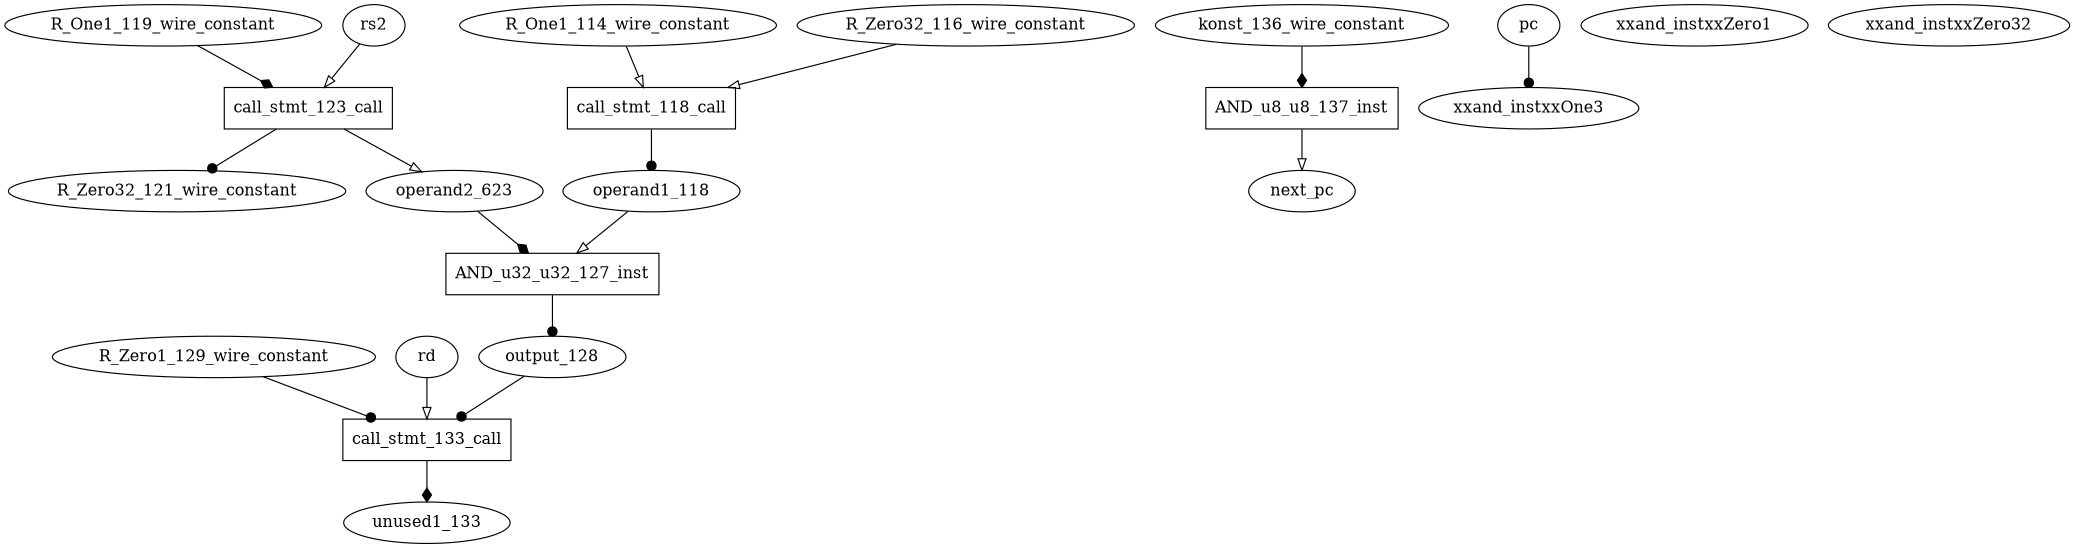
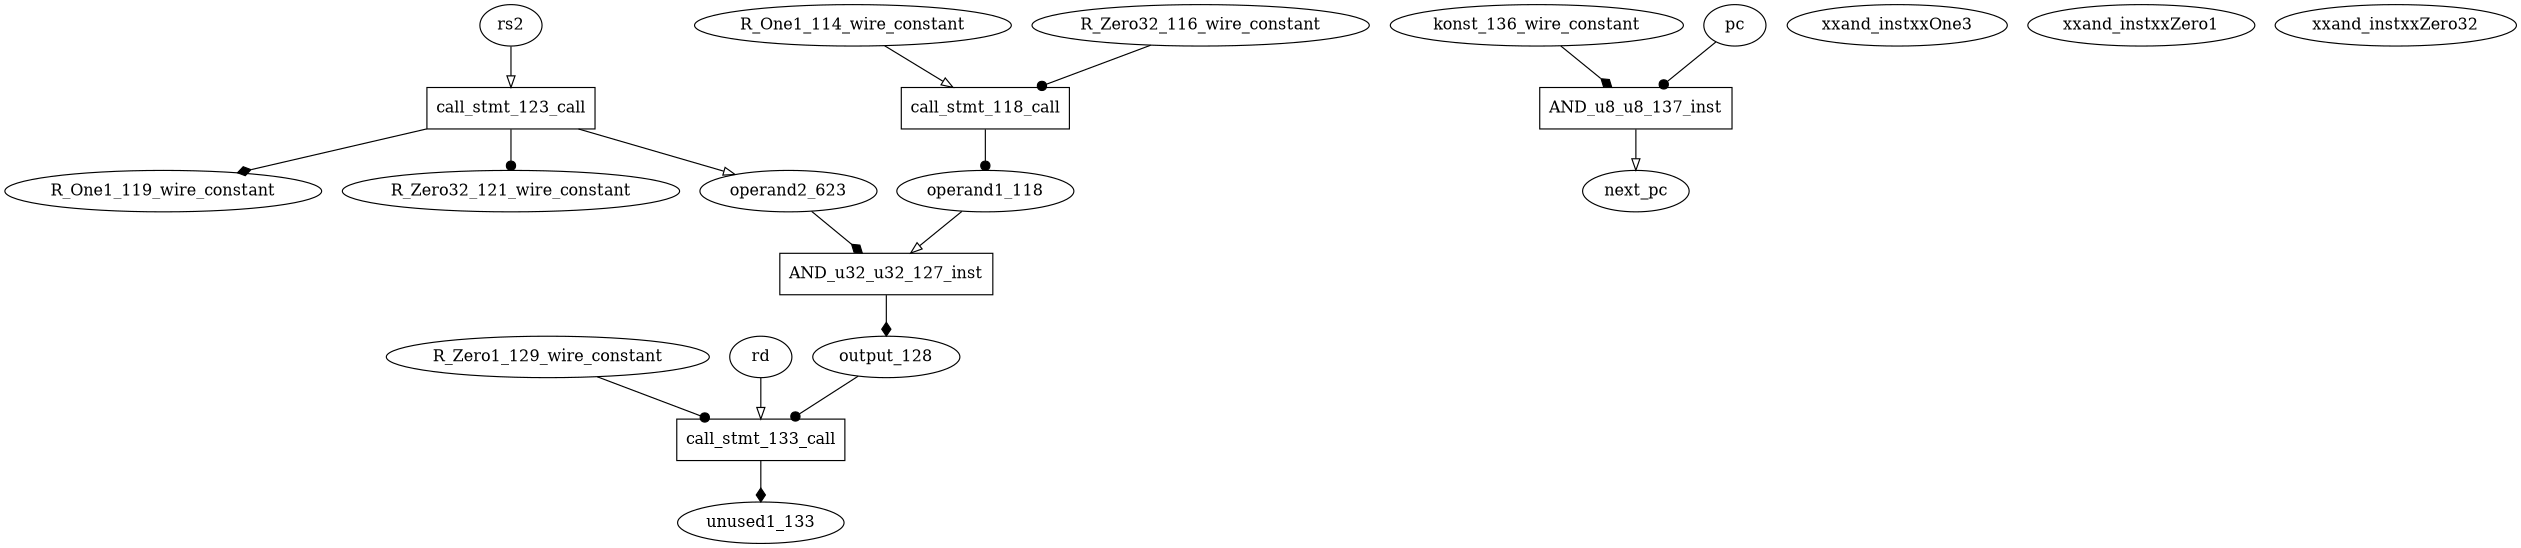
(1529, 62) -> (1692, 62)
(229, 63) -> (339, 149)
(818, 64) -> (1099, 65)
(552, 311) -> (886, 309)
